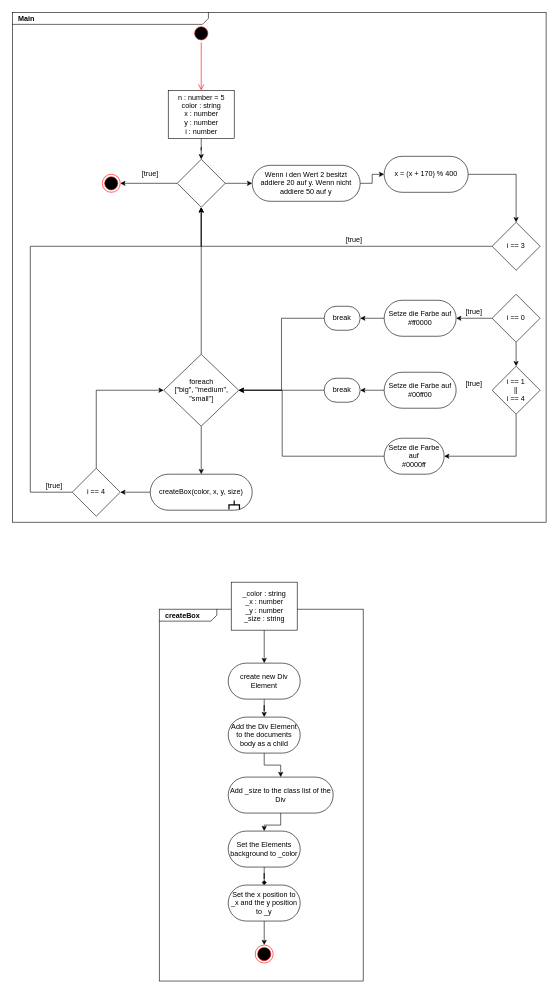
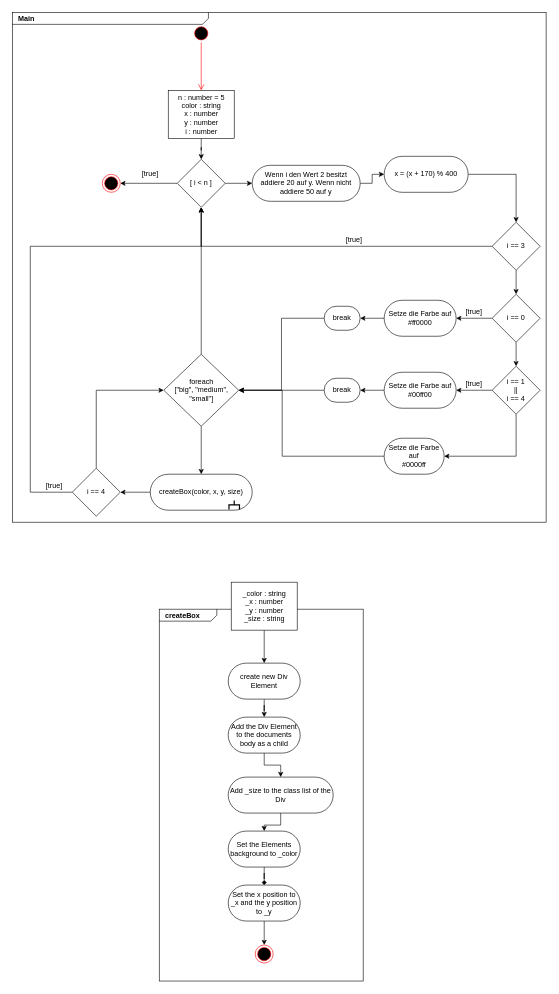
none -> (201, 183)
none -> (516, 288)
none -> (461, 390)
